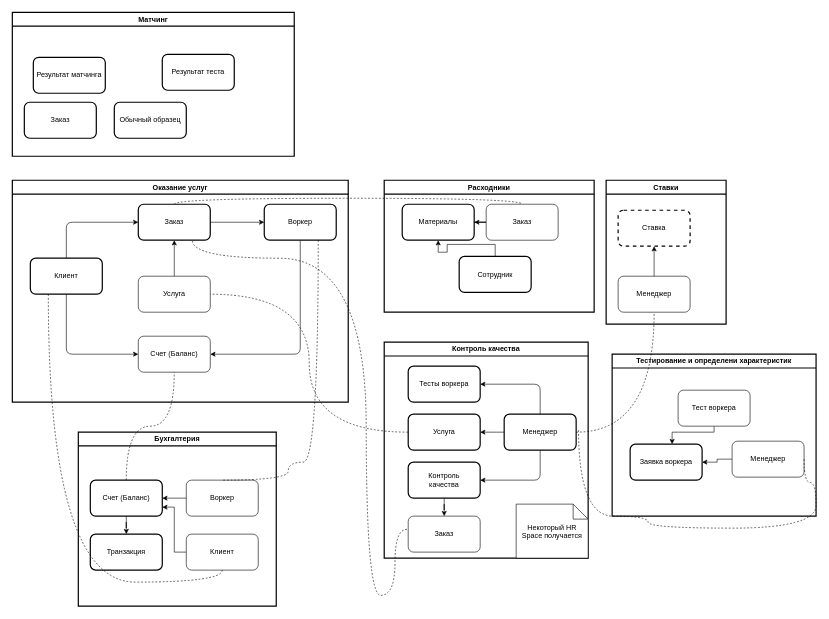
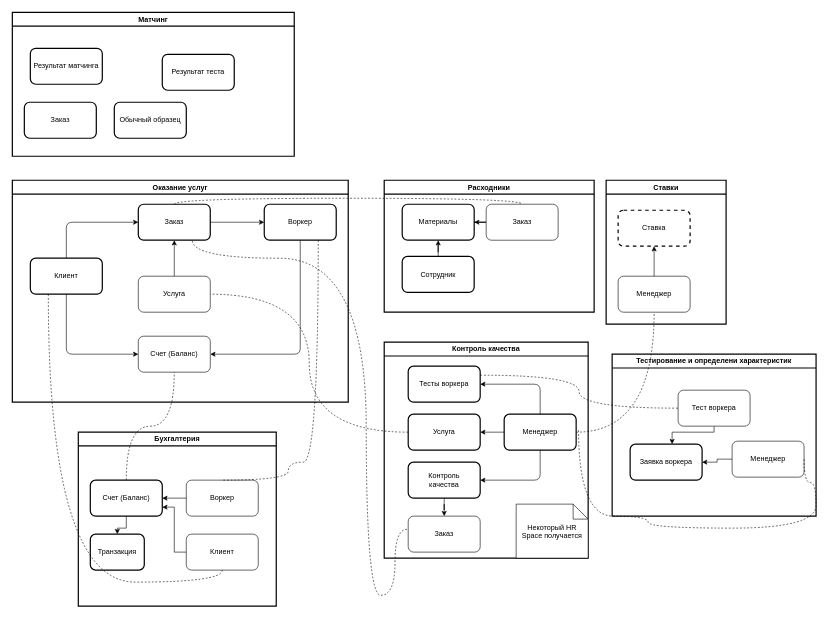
(69, 75) -> (66, 66)
(495, 275) -> (438, 275)
none -> (579, 392)
(126, 552) -> (117, 552)
